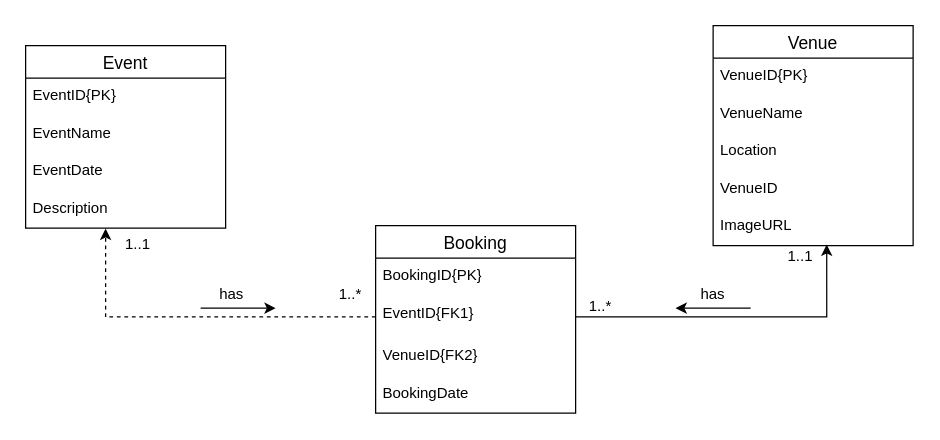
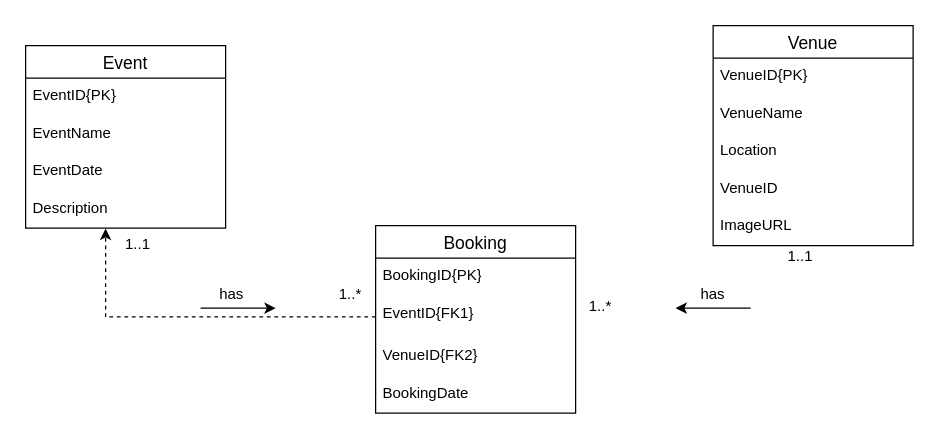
(734, 317) -> none
